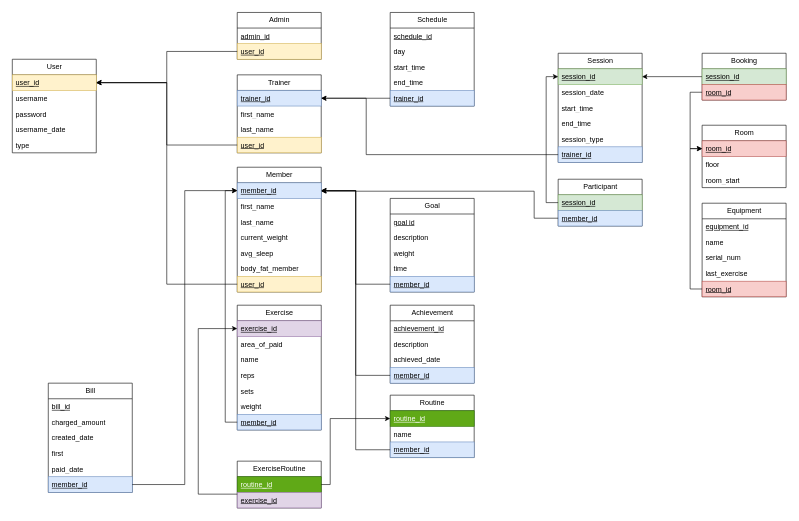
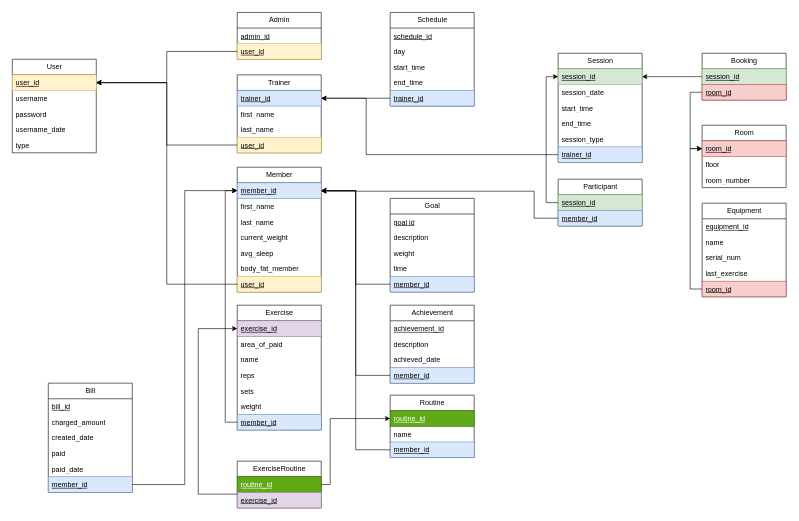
(726, 180) -> (728, 180)
(61, 454) -> (59, 454)
